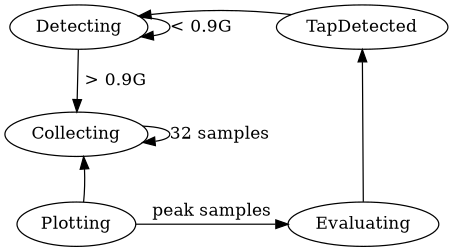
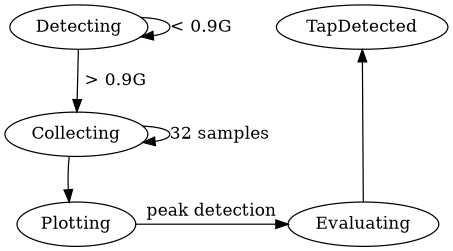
(221, 10) -> none
(85, 186) -> (68, 173)
(212, 211) -> (212, 211)
